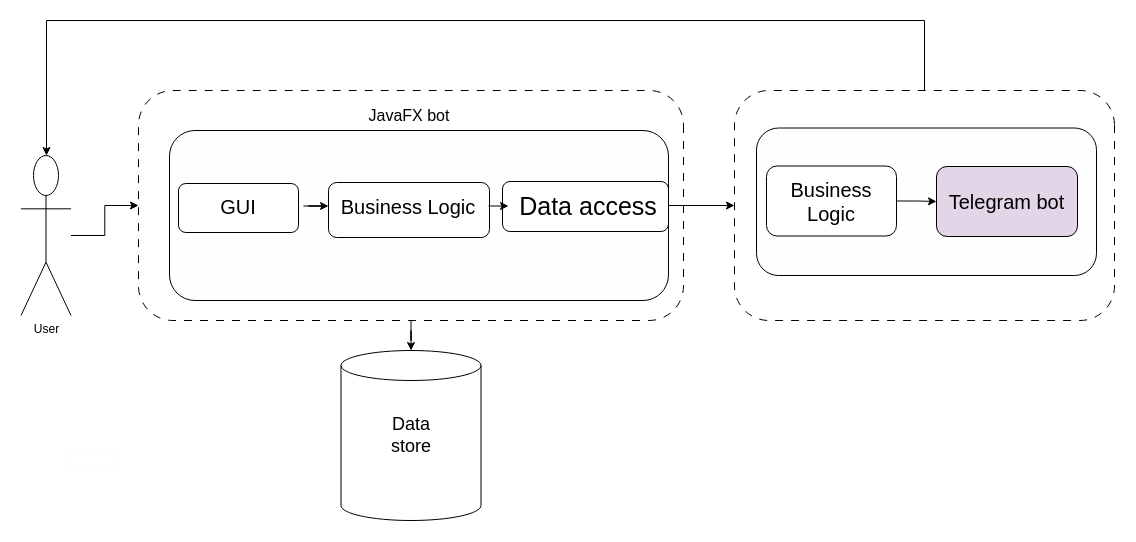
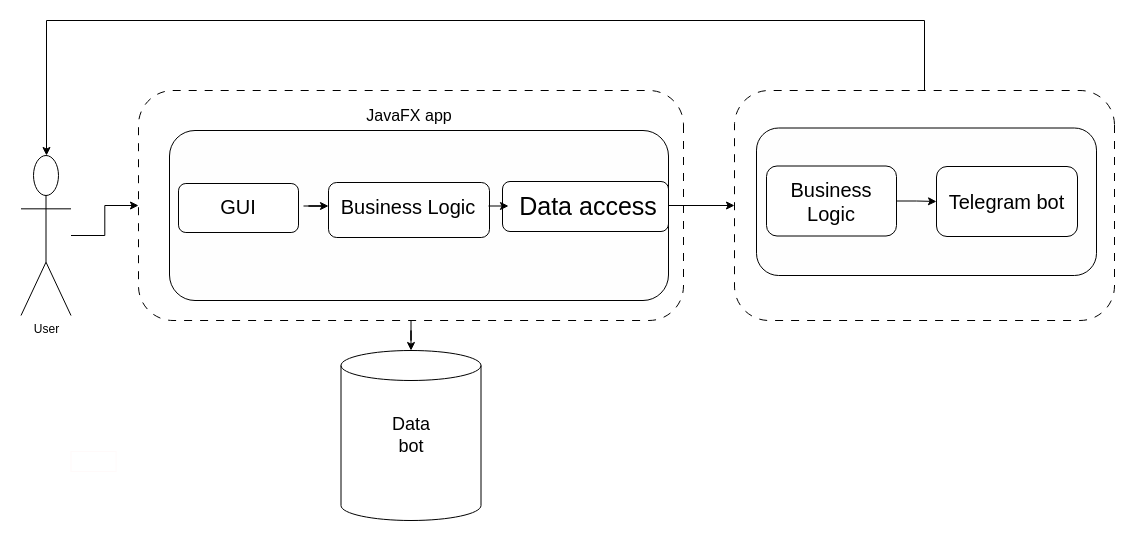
(410, 116) -> (410, 116)
(1007, 202) -> (1007, 202)
(412, 436) -> (412, 436)
